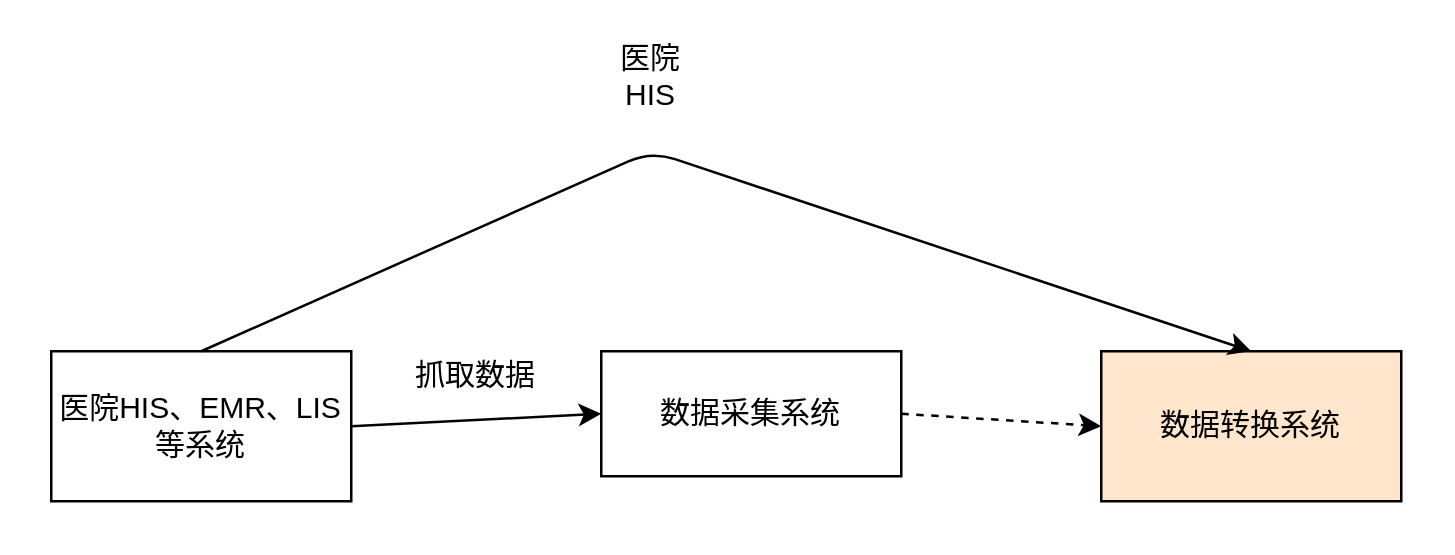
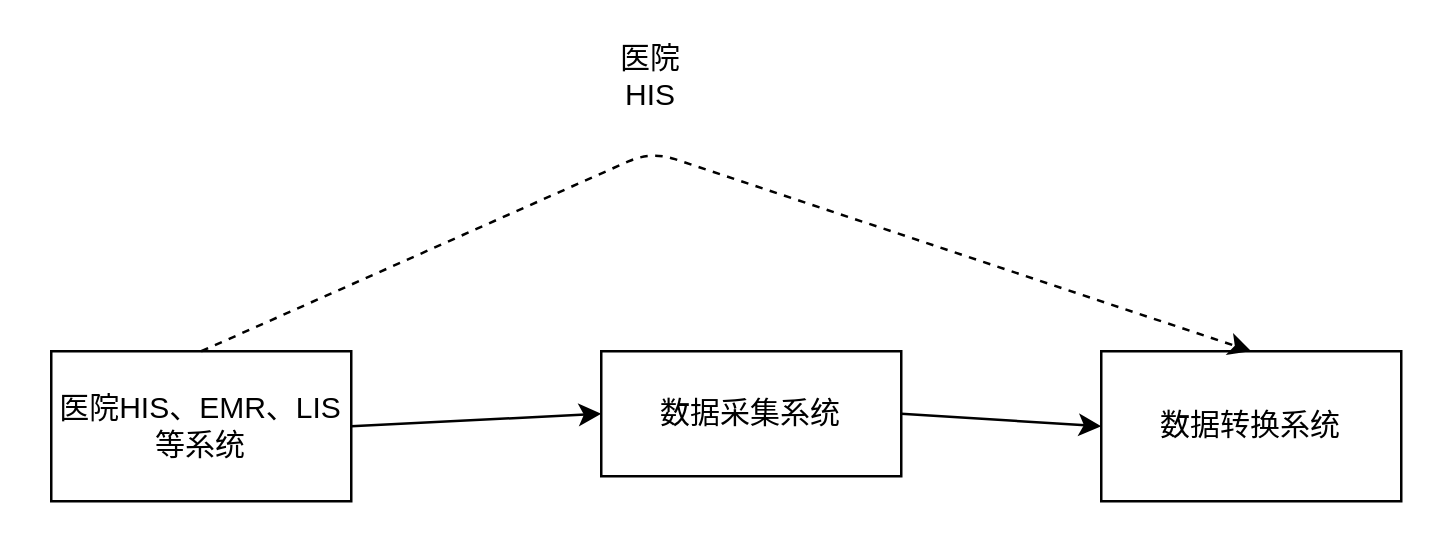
(718, 173) -> (718, 173)
(476, 376) -> none
(992, 419) -> (992, 419)
(1251, 426) -> (1251, 426)
